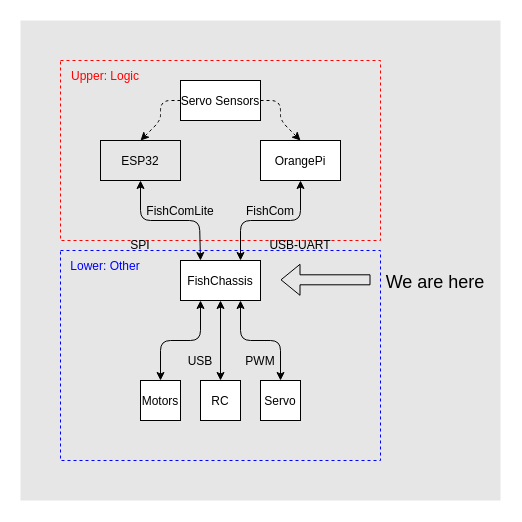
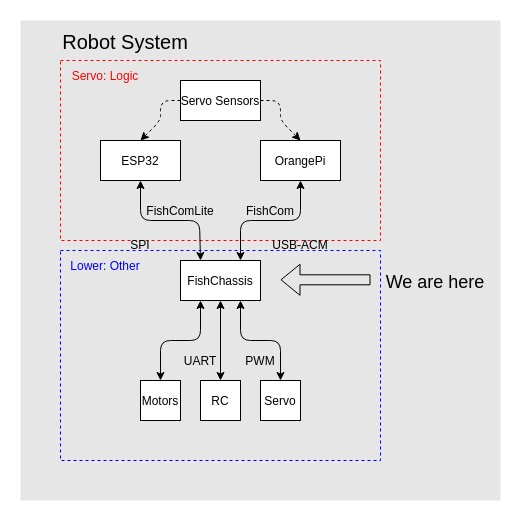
none -> (126, 41)
(105, 76) -> (105, 76)
(141, 161) -> (141, 161)
(300, 245) -> (300, 245)
(200, 361) -> (200, 361)
